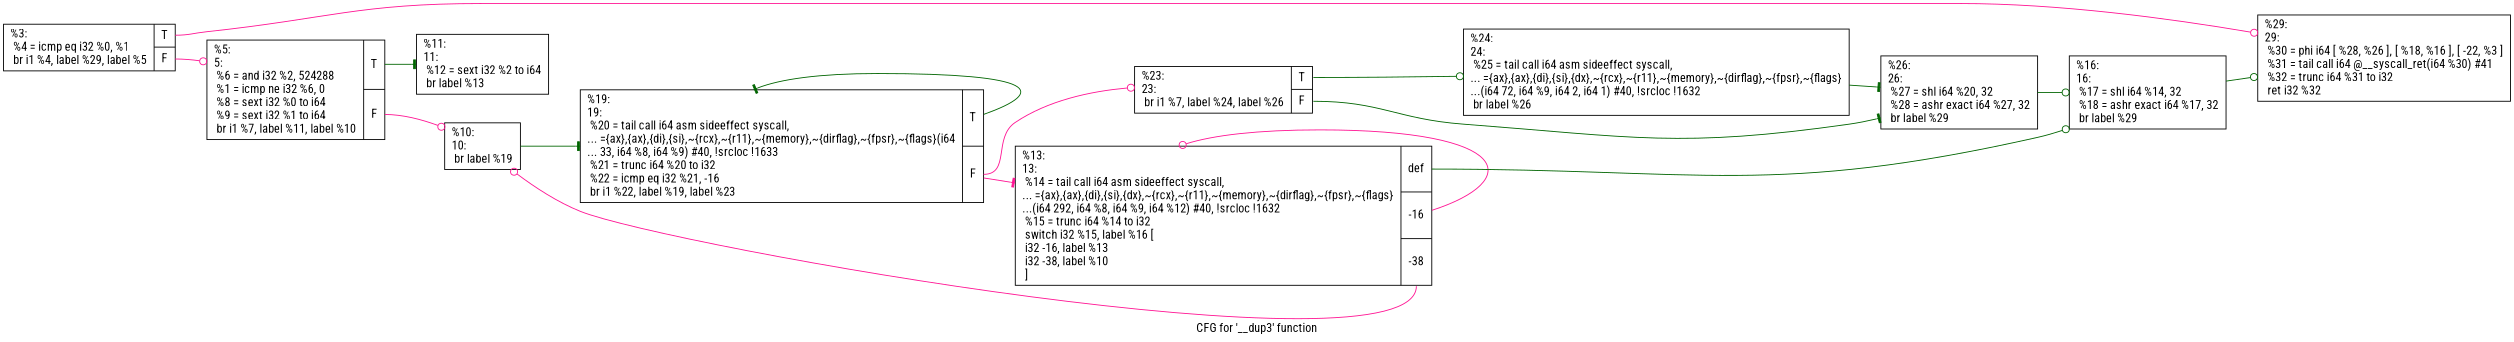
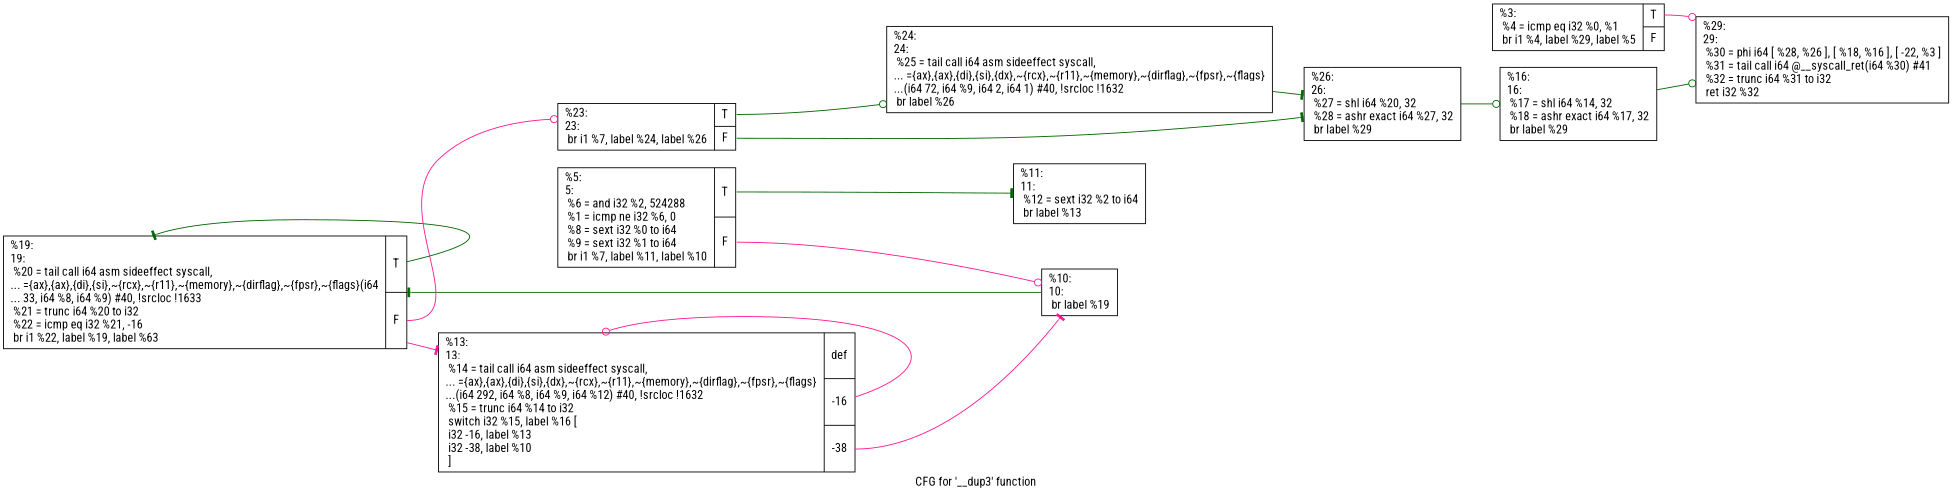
(187, 59) -> none
(1749, 175) -> none
(662, 192) -> (85, 338)
(963, 287) -> (970, 406)
